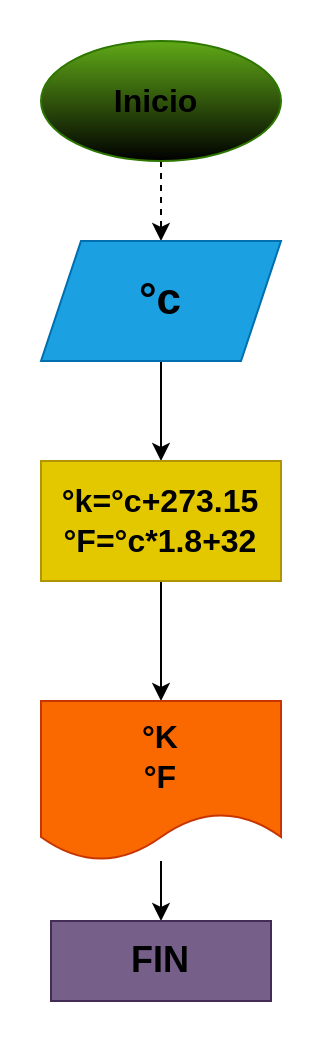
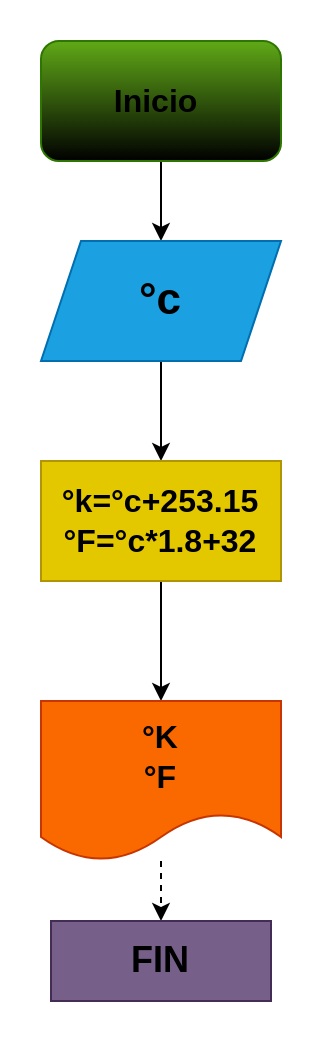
(161, 101) -> (161, 101)
(161, 193) -> (161, 193)
(161, 521) -> (161, 521)
(161, 886) -> (161, 886)
